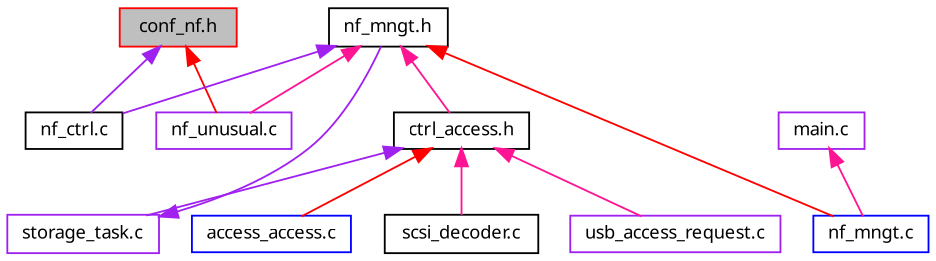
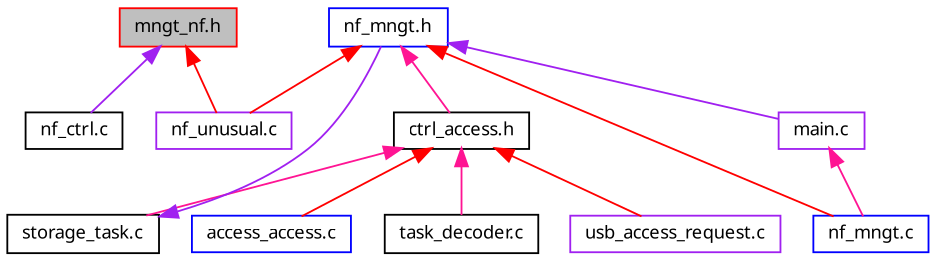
(178, 27) -> (178, 27)
(388, 27) -> (388, 27)
(220, 82) -> (622, 83)
(297, 84) -> (297, 84)
(283, 179) -> (283, 179)
(577, 186) -> (577, 186)
(83, 234) -> (83, 234)
(462, 234) -> (462, 234)
